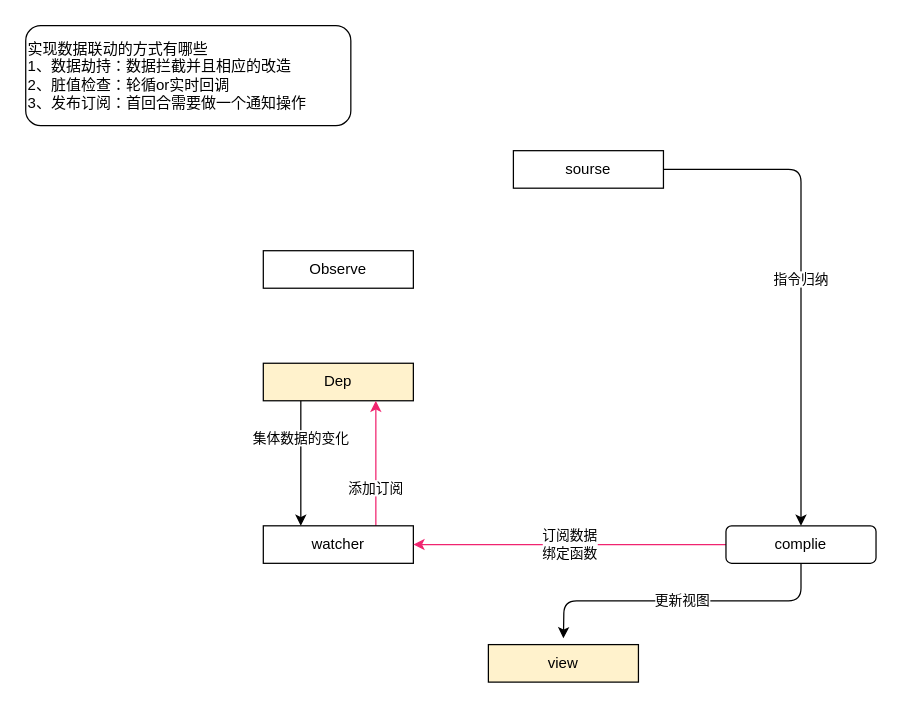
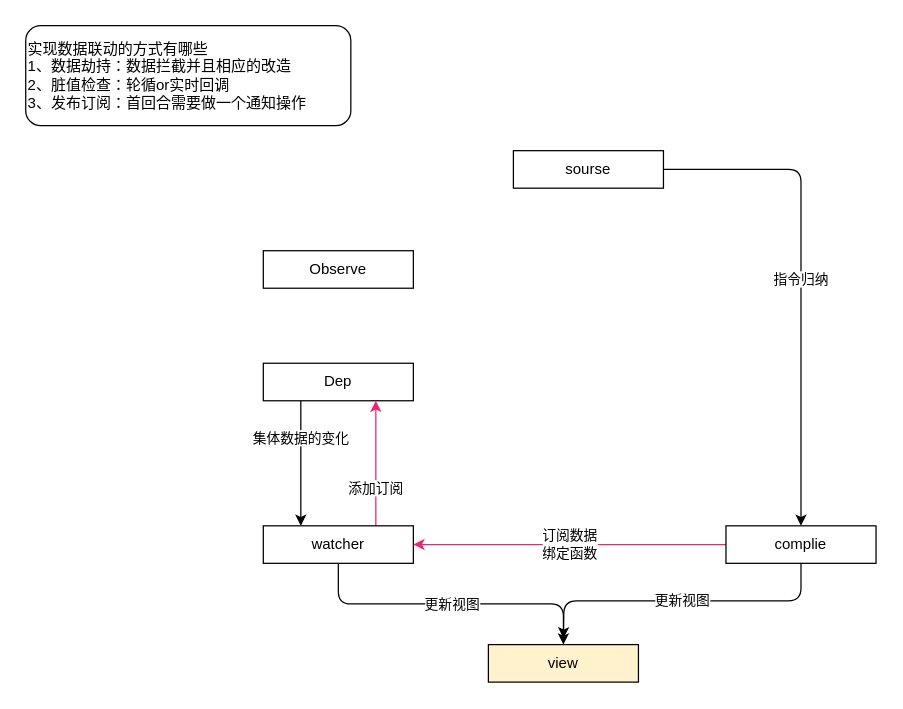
(338, 382) -> (338, 382)
(801, 544) -> (801, 544)
none -> (434, 604)
